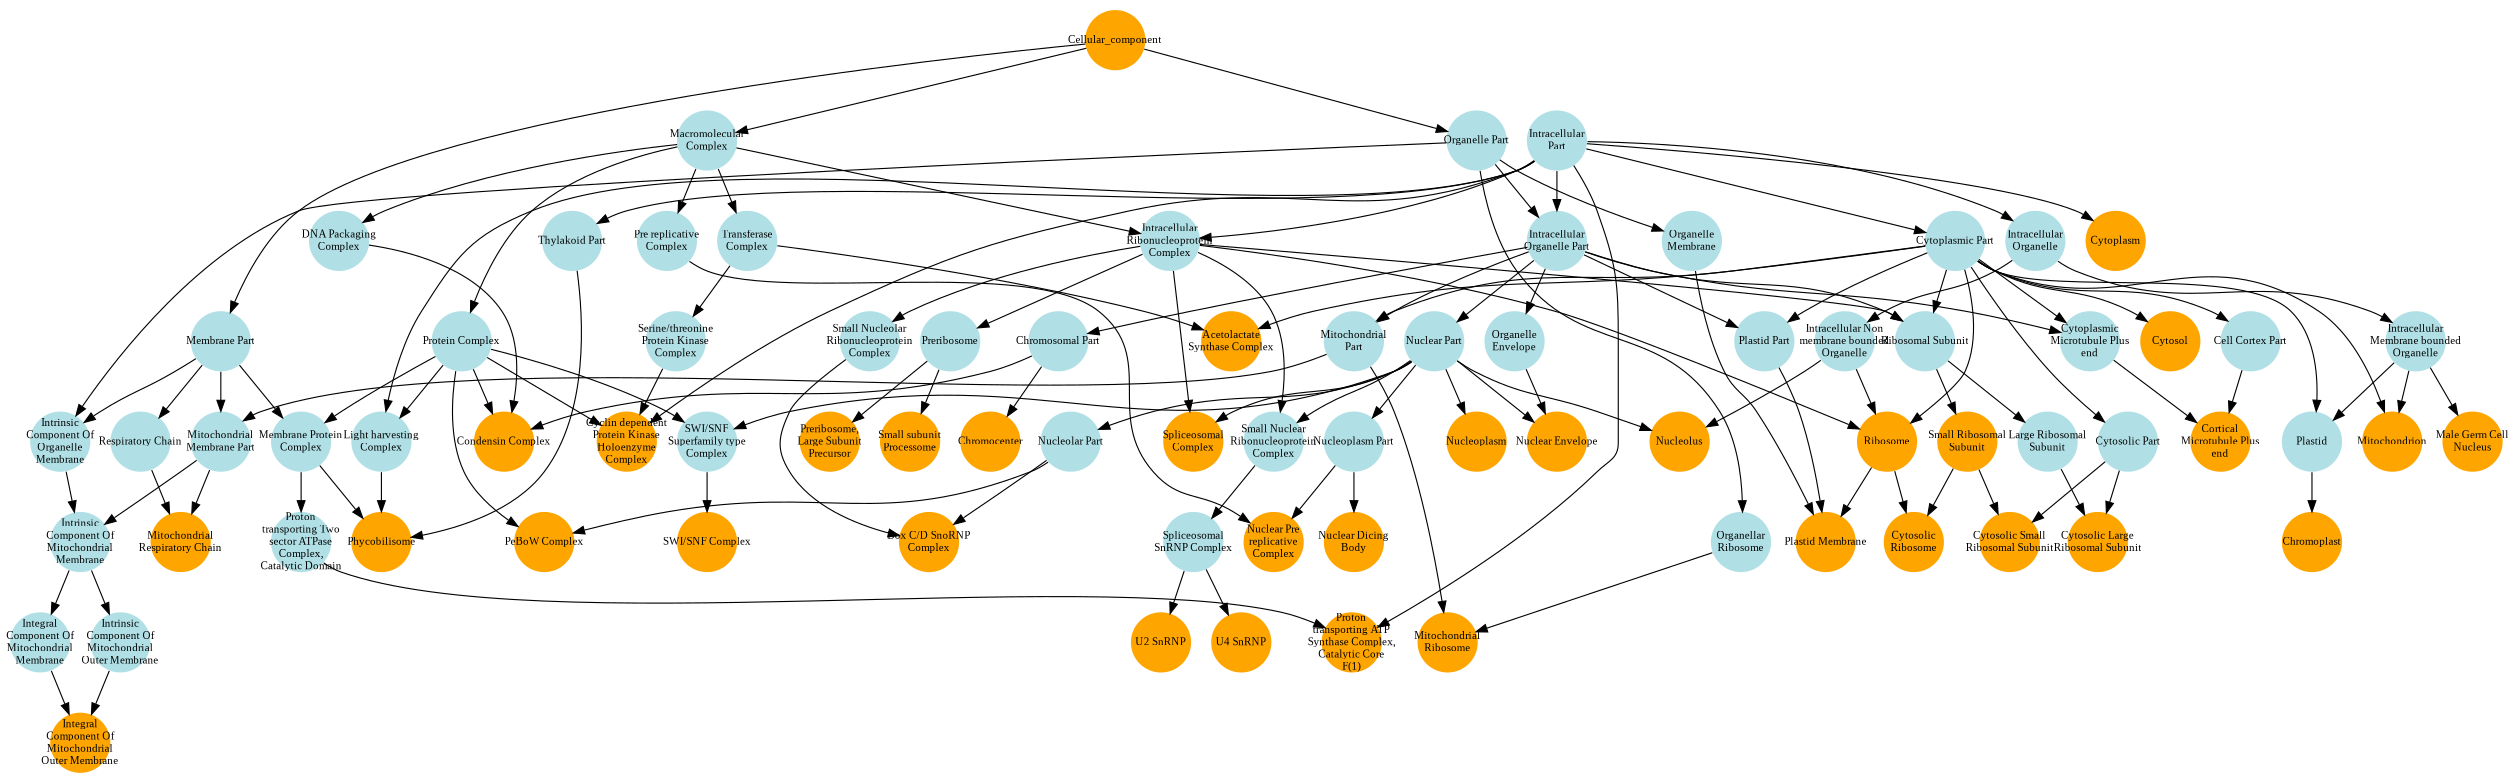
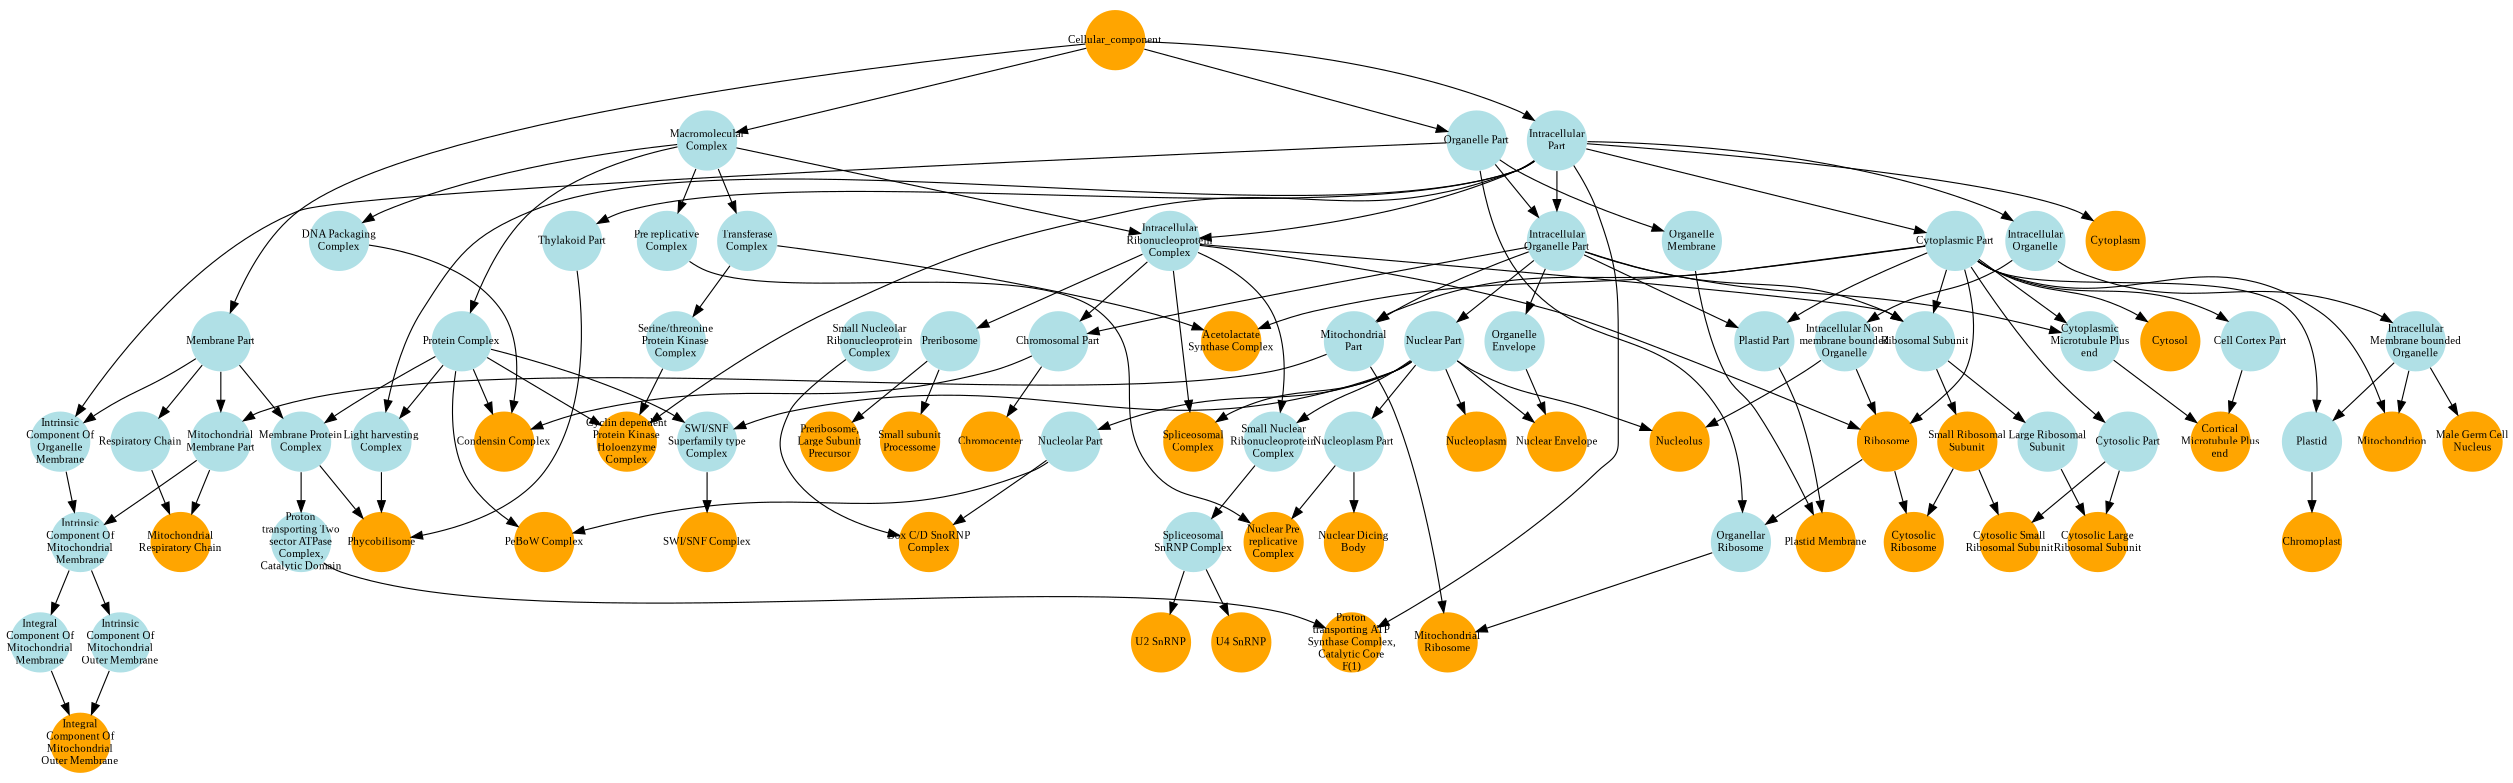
none -> (1339, 62)
(1019, 272) -> (1118, 287)
(1859, 487) -> (1825, 484)
